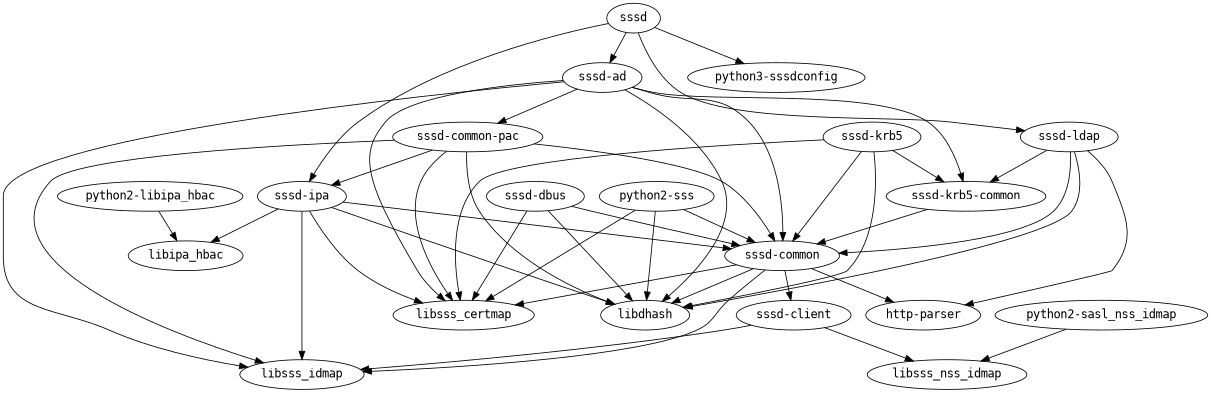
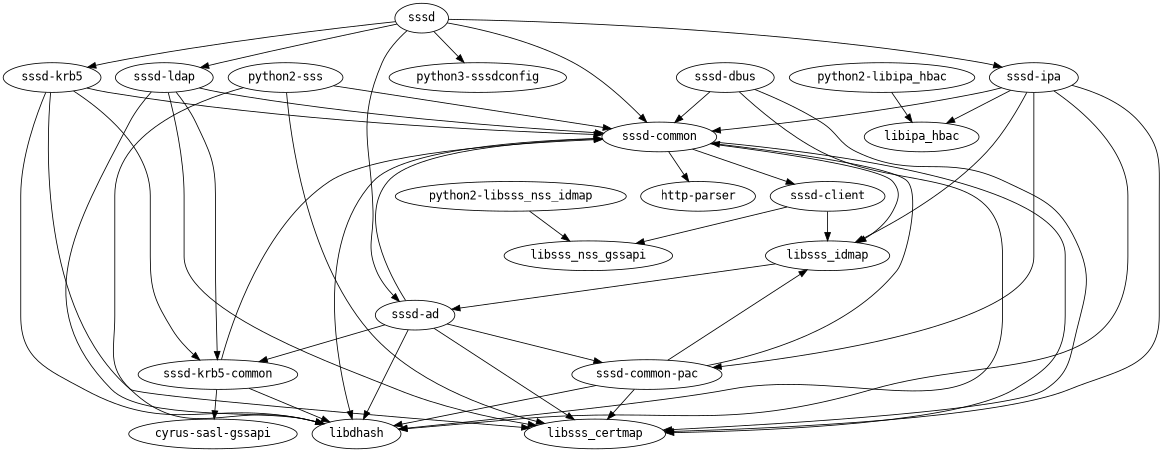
none -> (245, 40)
none -> (552, 53)
(111, 146) -> (618, 286)
(386, 166) -> (970, 314)
(1109, 272) -> (265, 332)
(1101, 315) -> (511, 196)
(947, 375) -> (588, 256)
none -> (280, 401)
none -> (213, 434)
